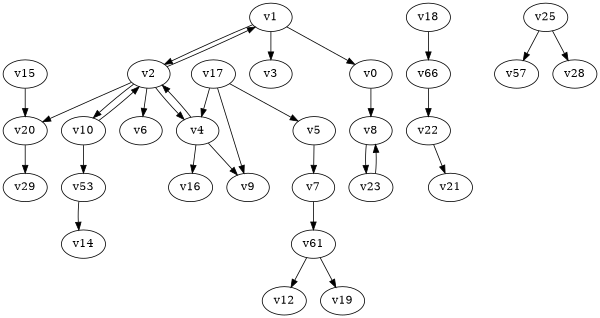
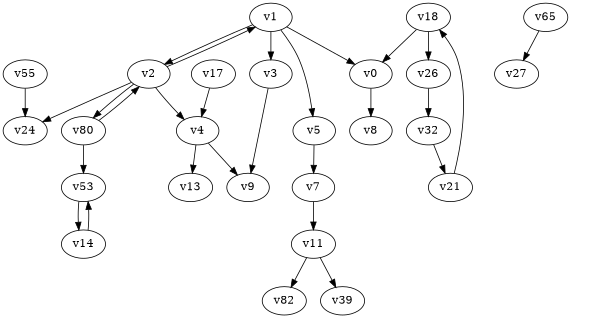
(546, 17) -> (546, 17)
none -> (403, 43)
(25, 74) -> (25, 74)
(428, 74) -> (428, 74)
(517, 74) -> (517, 74)
(575, 74) -> none
(260, 100) -> (302, 67)
none -> (463, 103)
(180, 104) -> none
(230, 127) -> (260, 127)
(25, 131) -> (25, 131)
(83, 131) -> (83, 131)
(141, 131) -> none
(428, 131) -> (428, 131)
(25, 187) -> none
(191, 187) -> (191, 187)
(371, 187) -> none
none -> (89, 220)
(313, 244) -> (313, 244)
(284, 301) -> (284, 301)
(343, 301) -> (343, 301)
